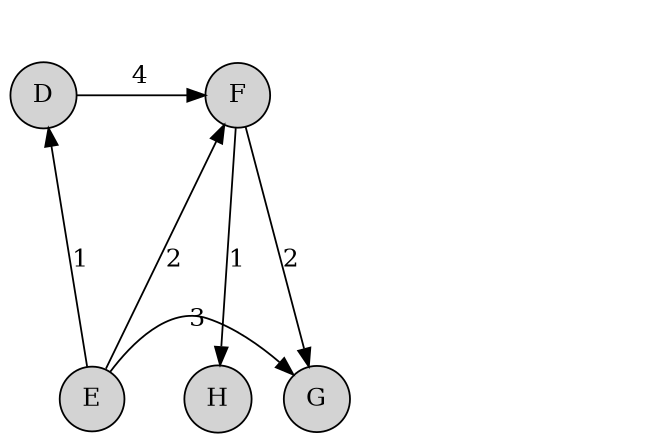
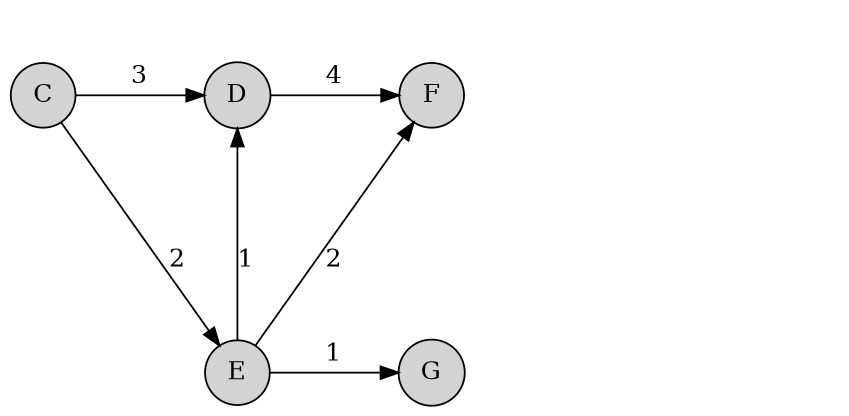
none -> (43, 95)
(275, 238) -> none
(198, 319) -> (334, 354)
(218, 399) -> none
